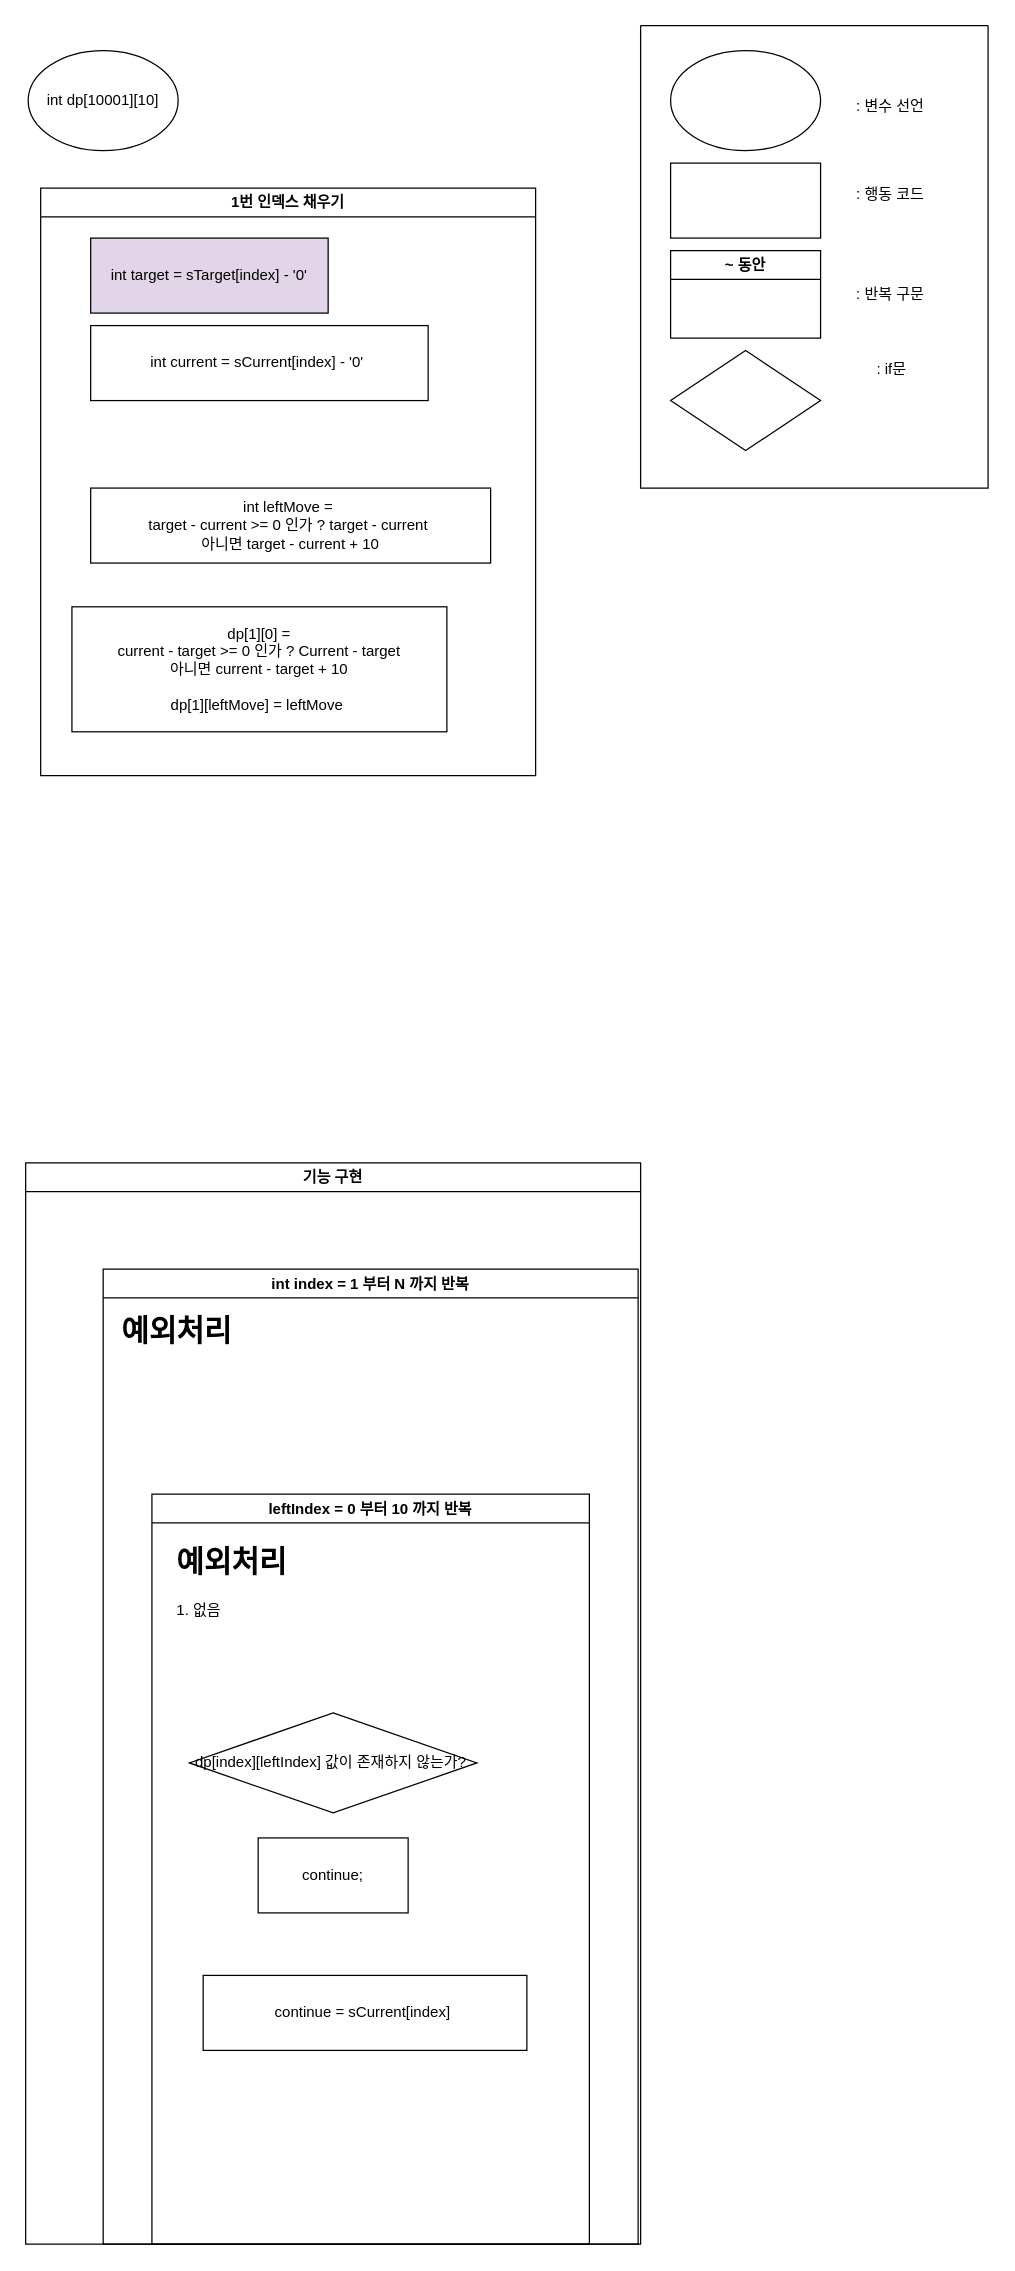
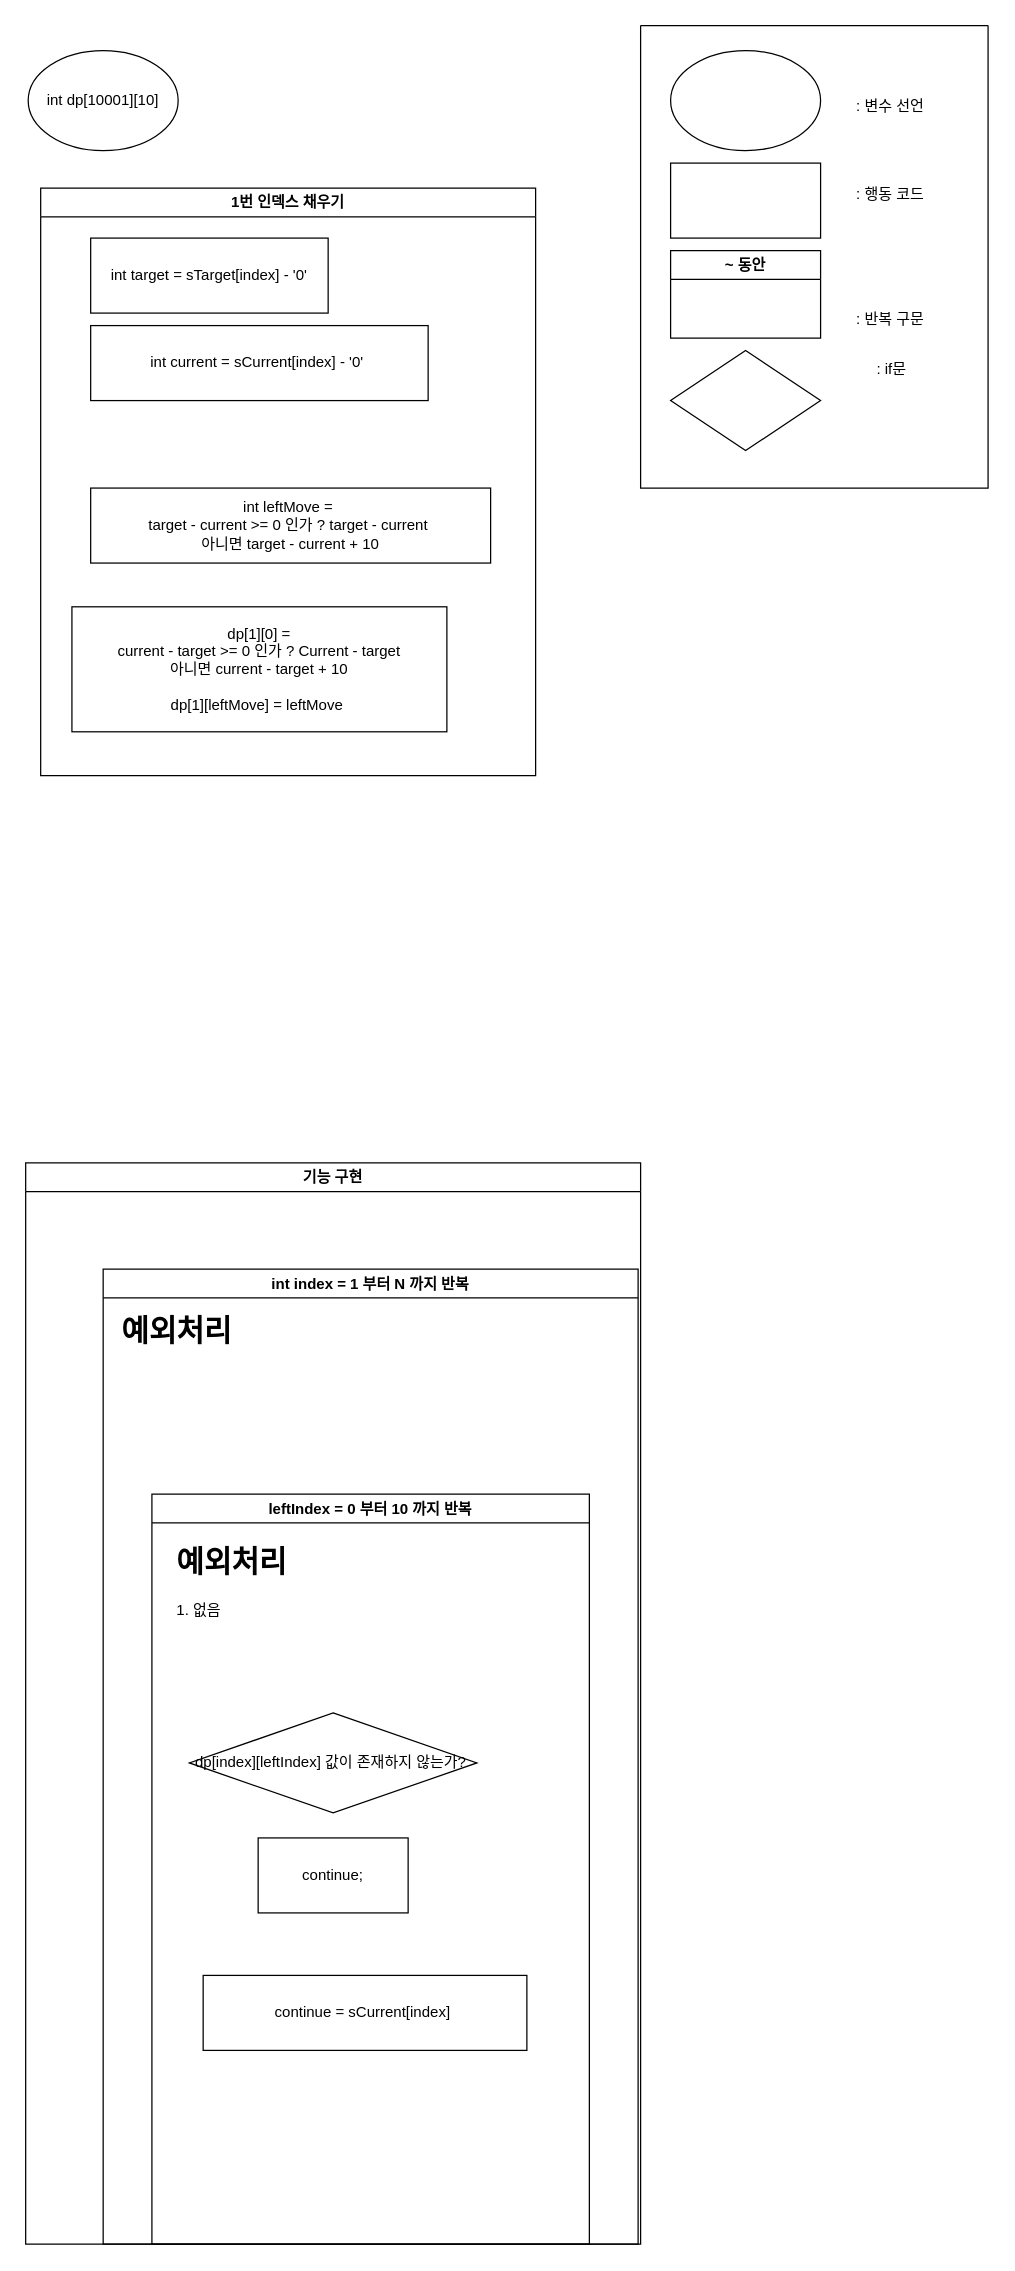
(209, 276) -> (209, 276)
(891, 294) -> (891, 319)
